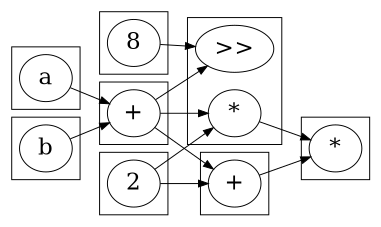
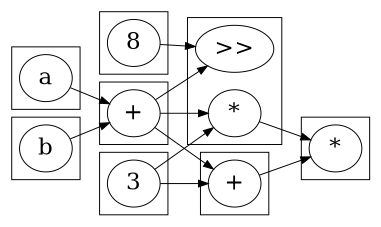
(134, 184) -> (134, 184)
